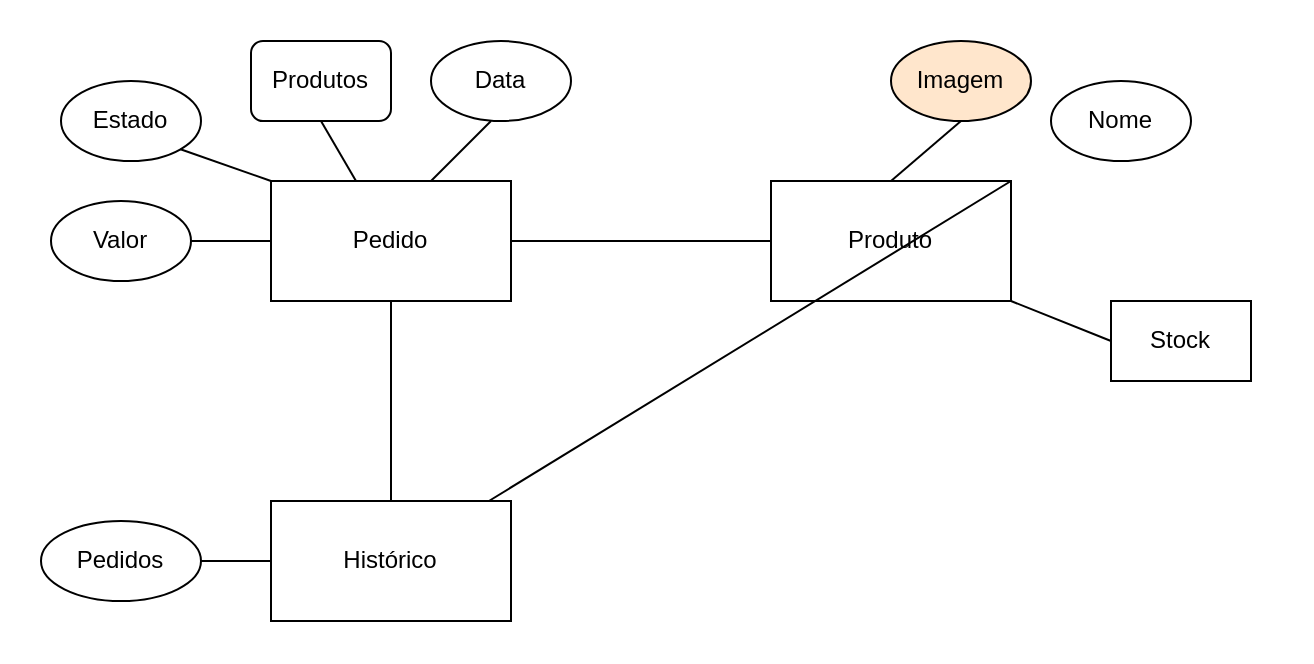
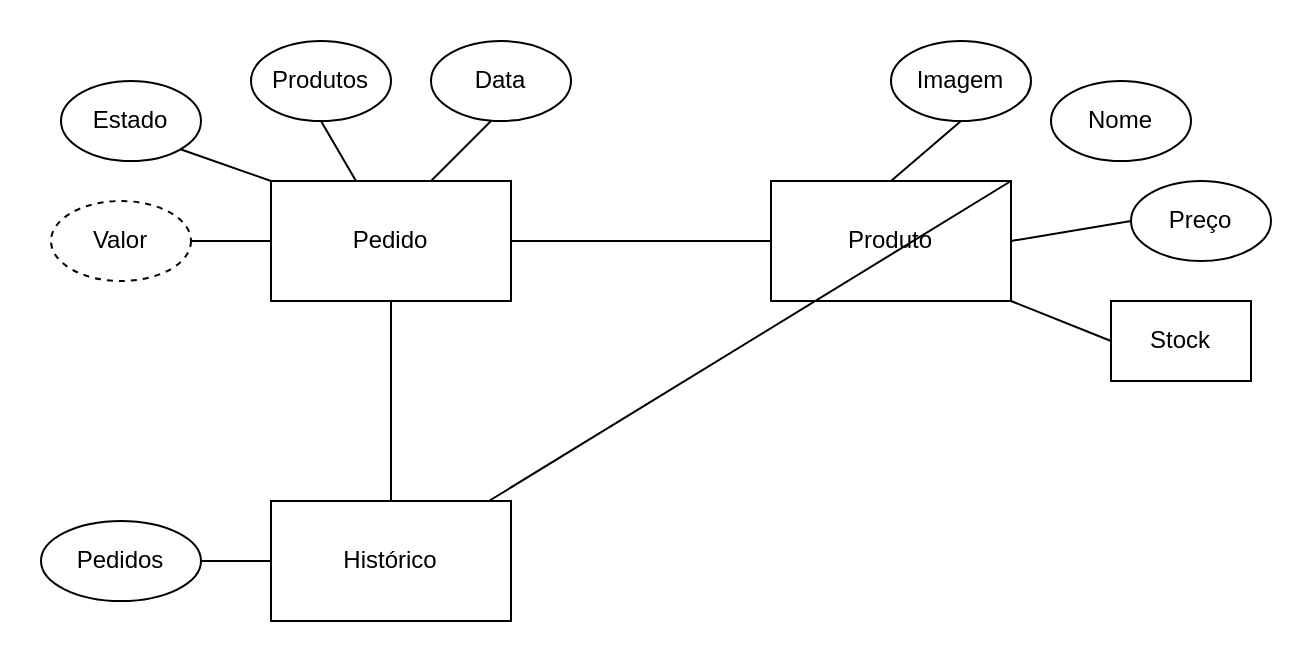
(321, 81) -> (321, 81)
(961, 81) -> (961, 81)
none -> (1201, 221)
none -> (1071, 231)
(121, 241) -> (121, 241)
